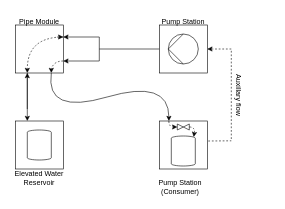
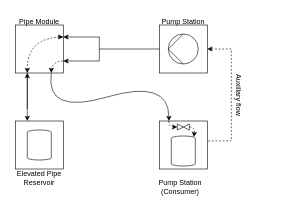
(39, 178) -> (39, 178)
